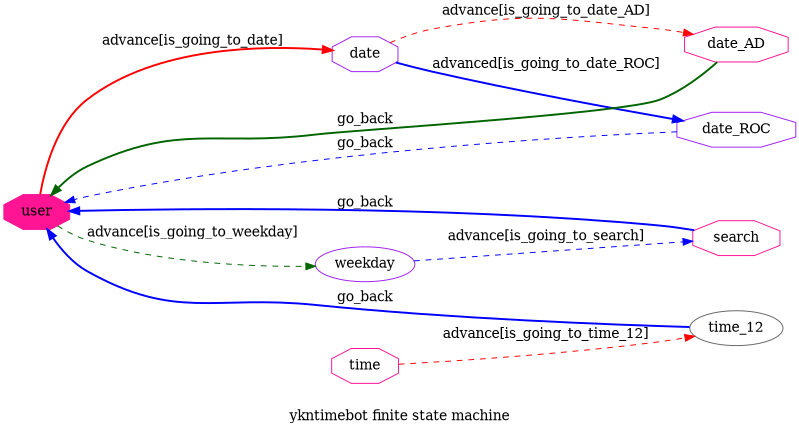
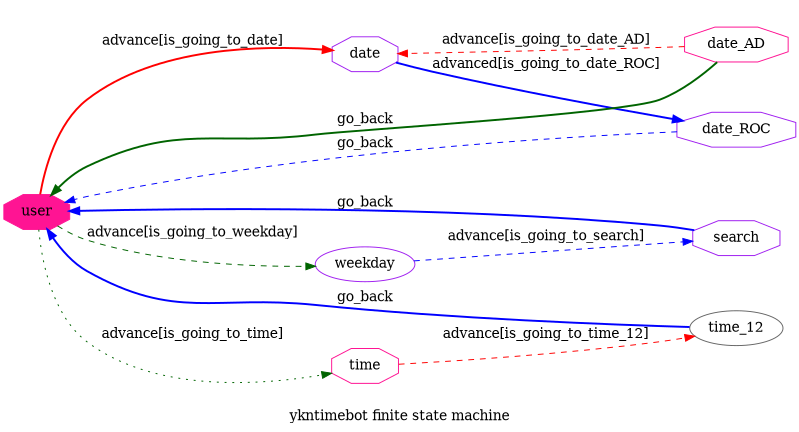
(536, 18) -> (546, 50)
(736, 238) -> (736, 238)
none -> (139, 368)
